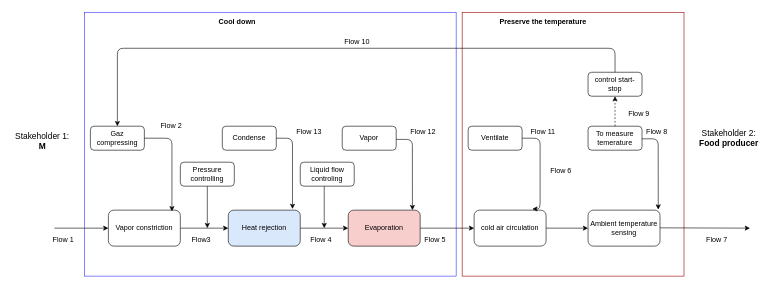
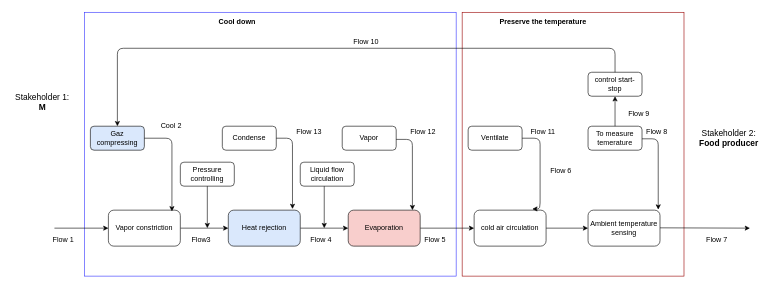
(357, 42) -> (366, 42)
(615, 113) -> (615, 113)
(171, 126) -> (171, 126)
(117, 138) -> (117, 138)
(42, 141) -> (42, 102)
(327, 174) -> (327, 174)
